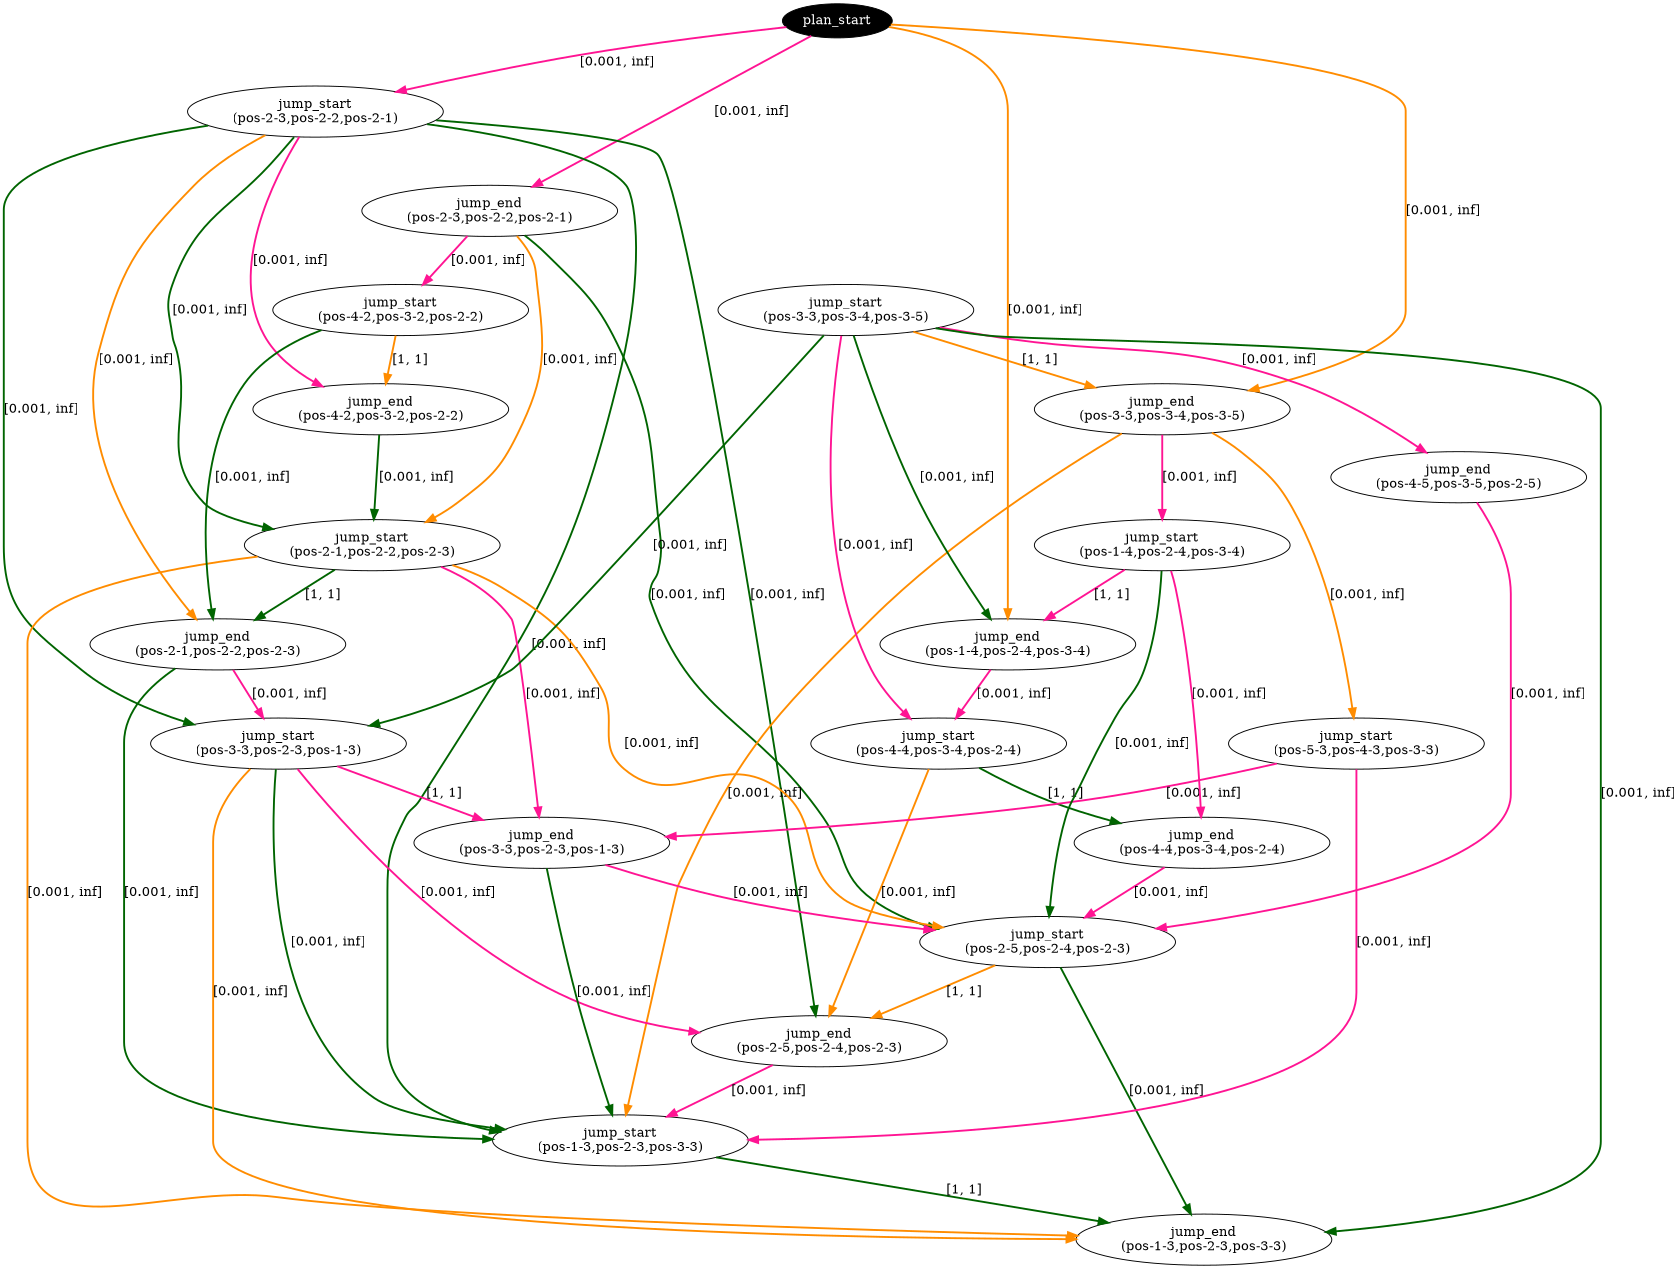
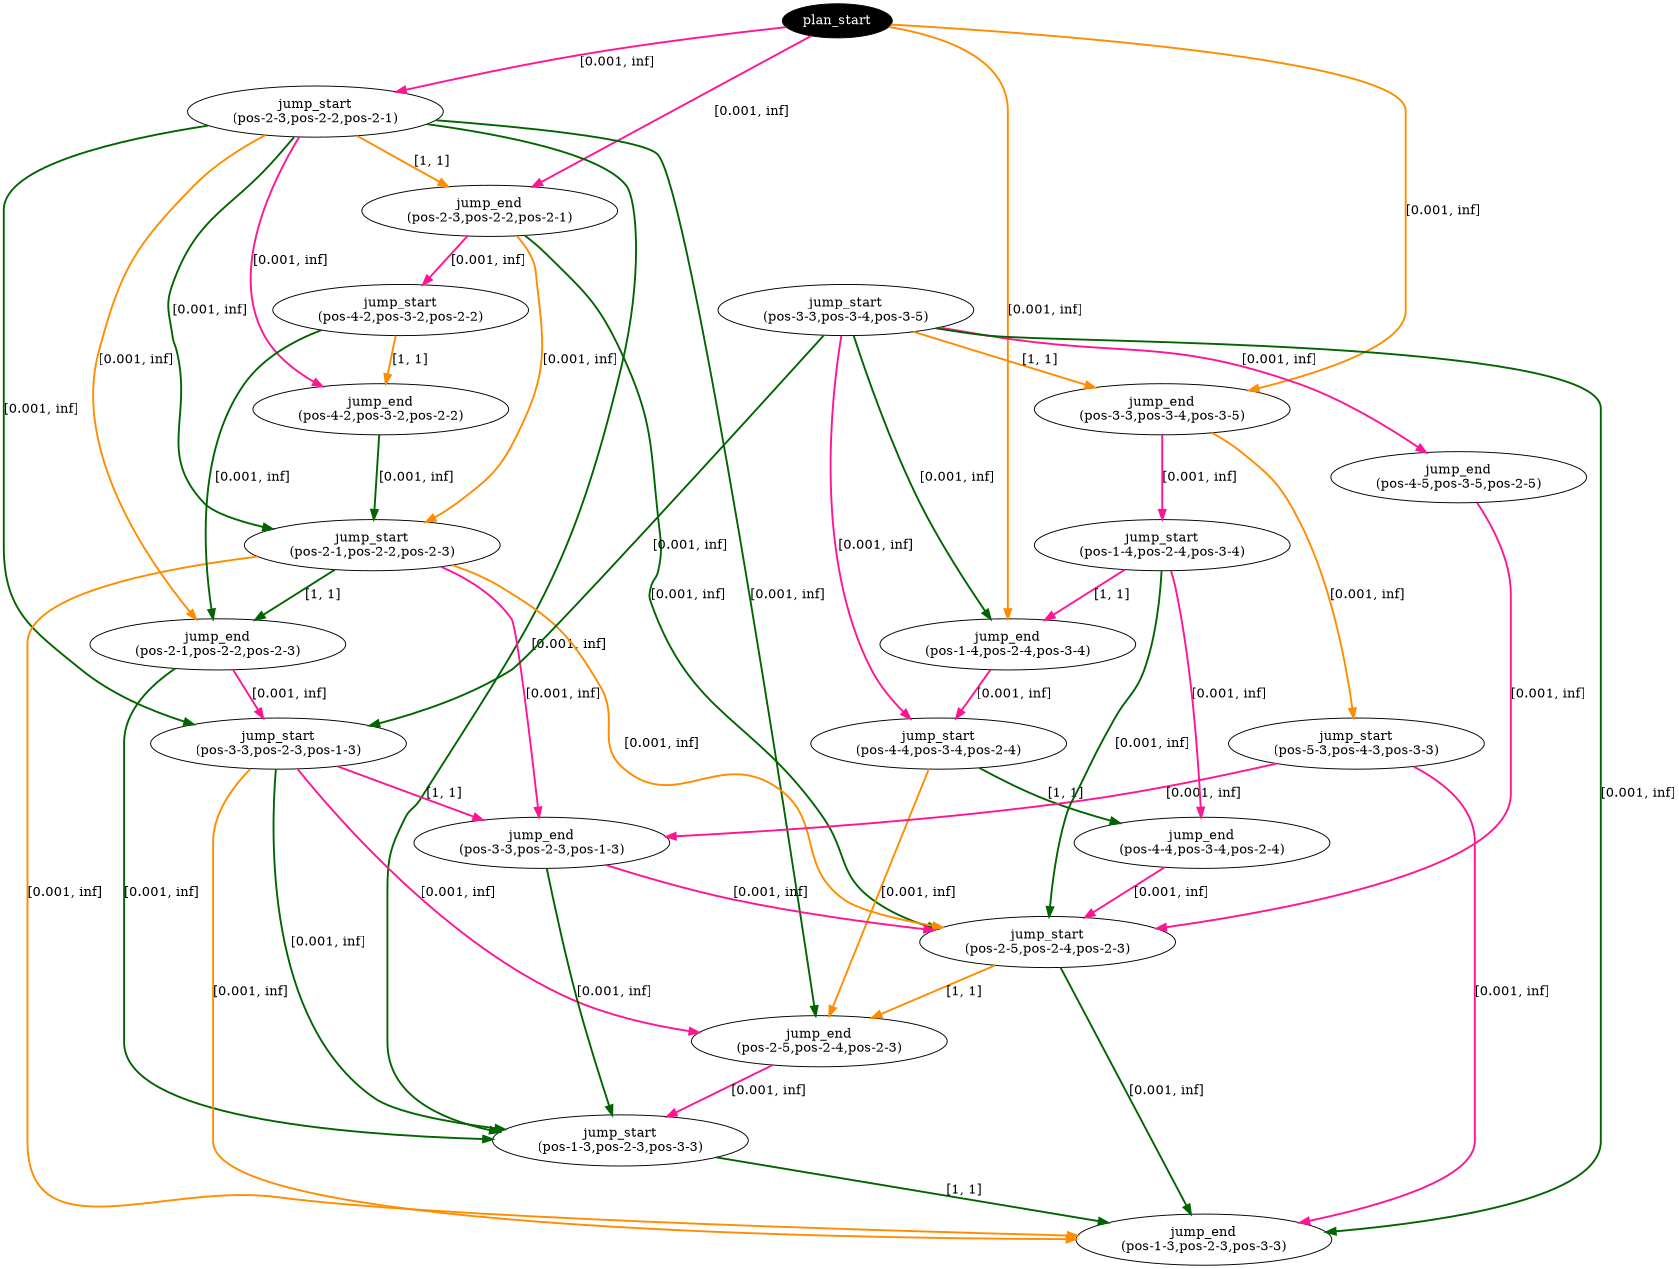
none -> (398, 159)
(786, 707) -> none
(1189, 1099) -> (1475, 1036)
